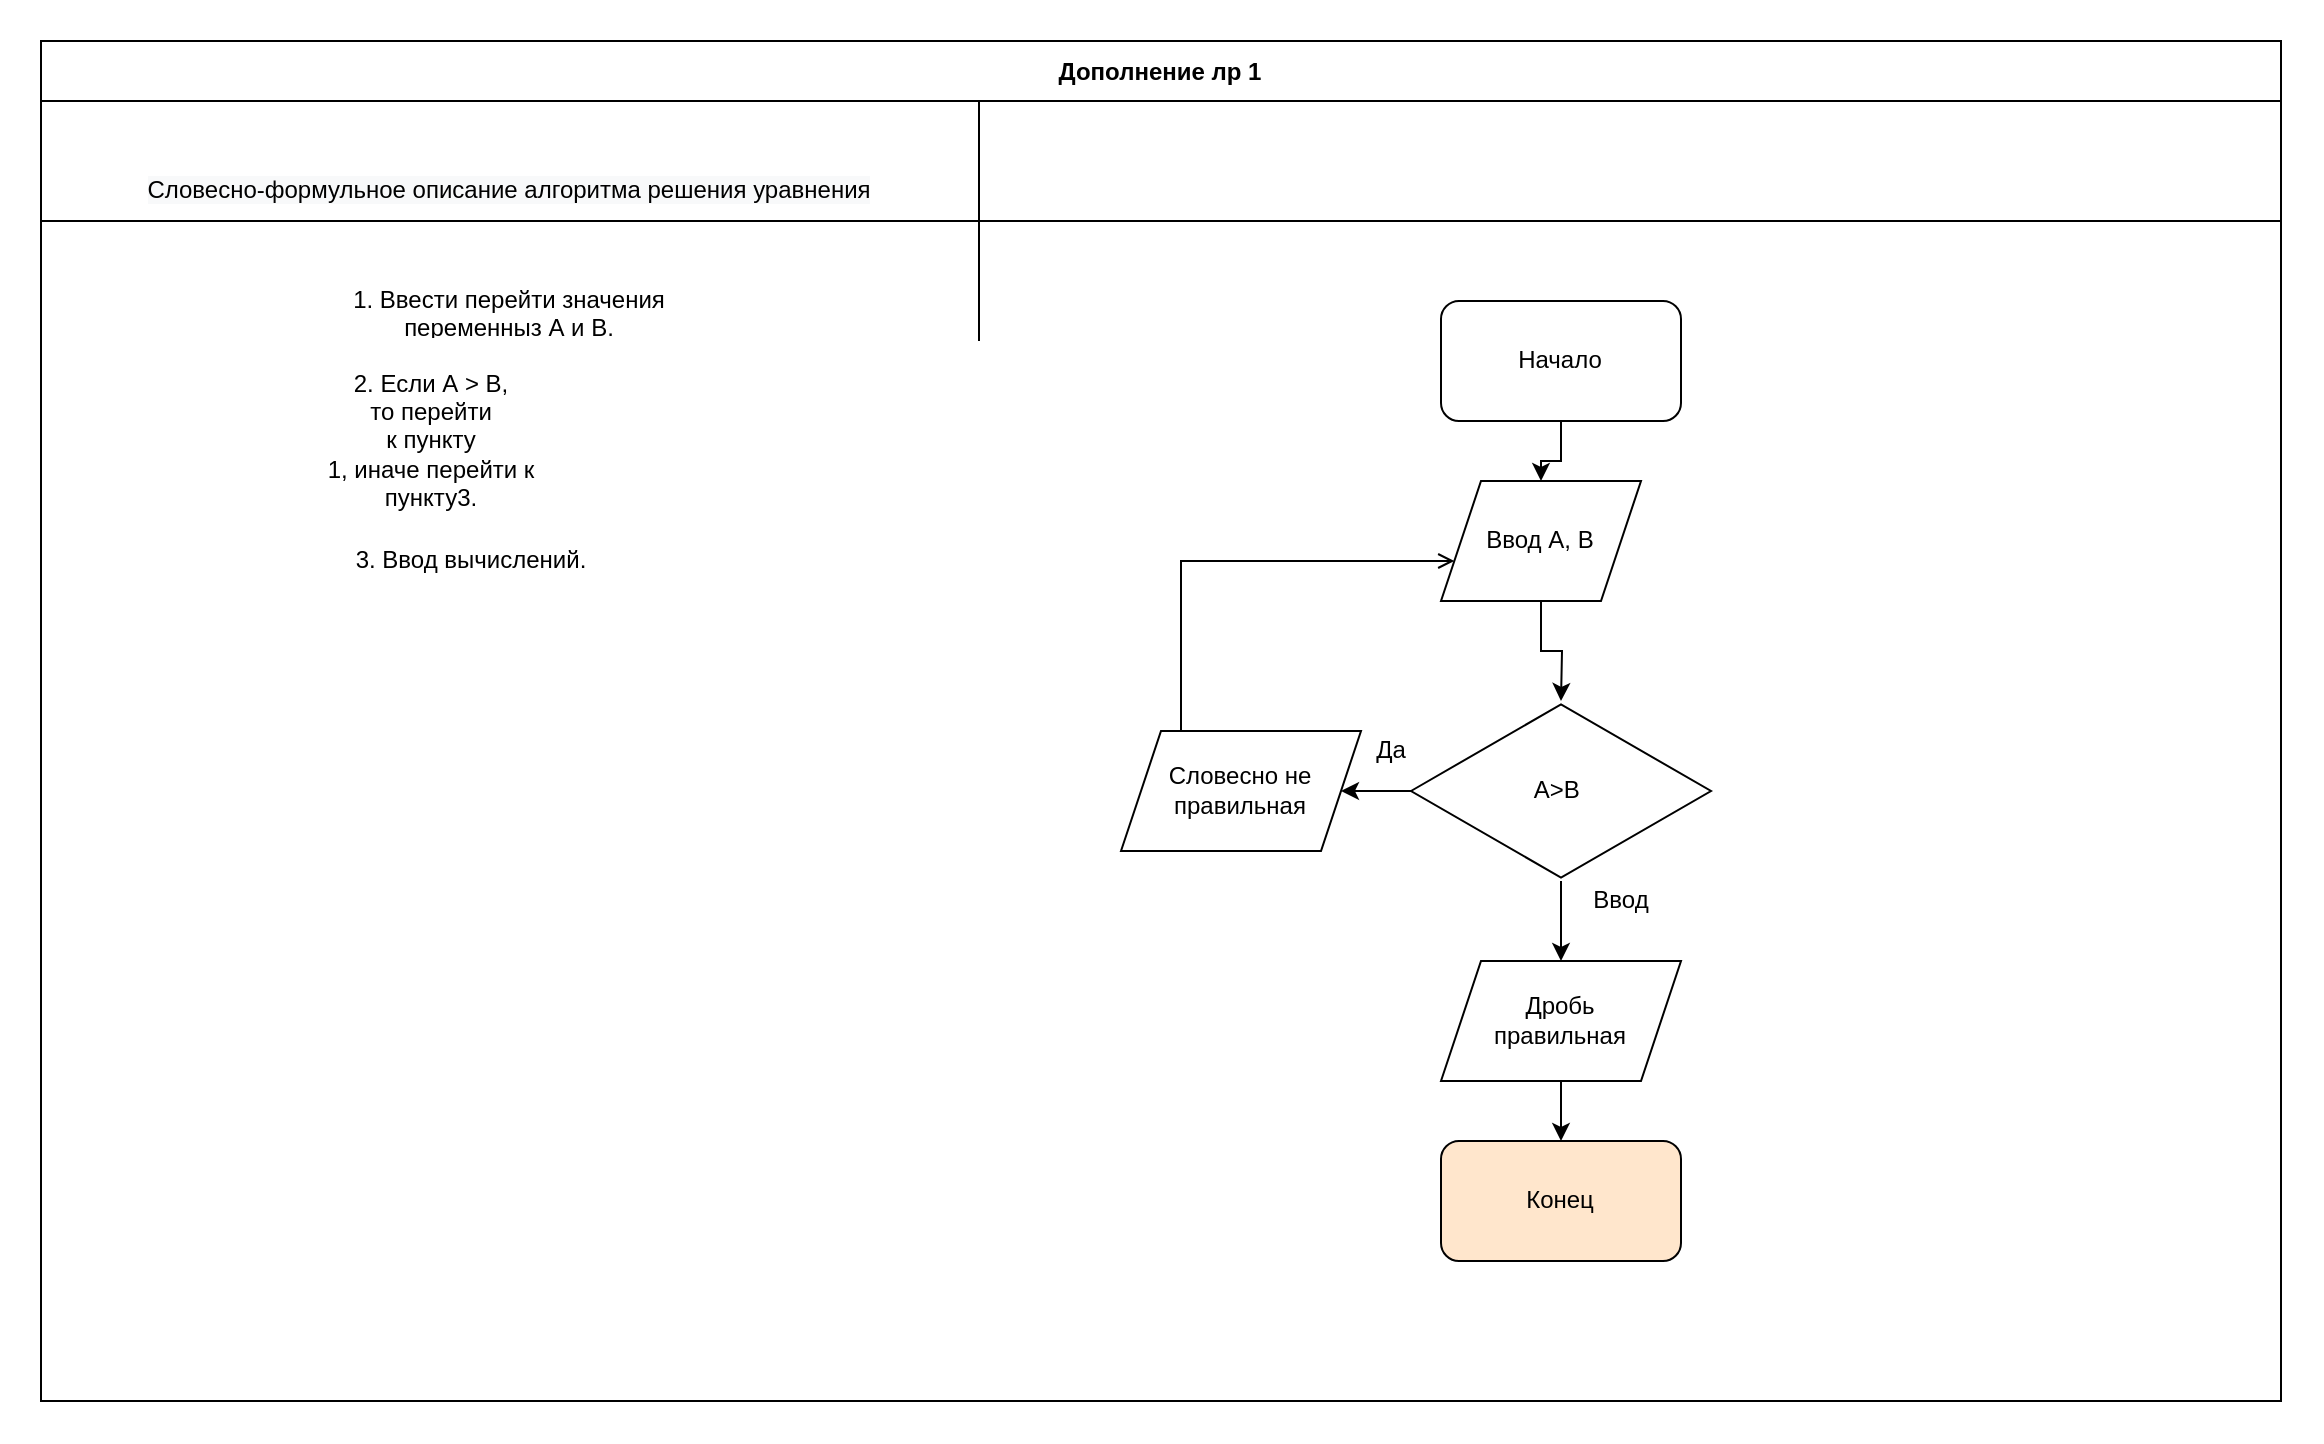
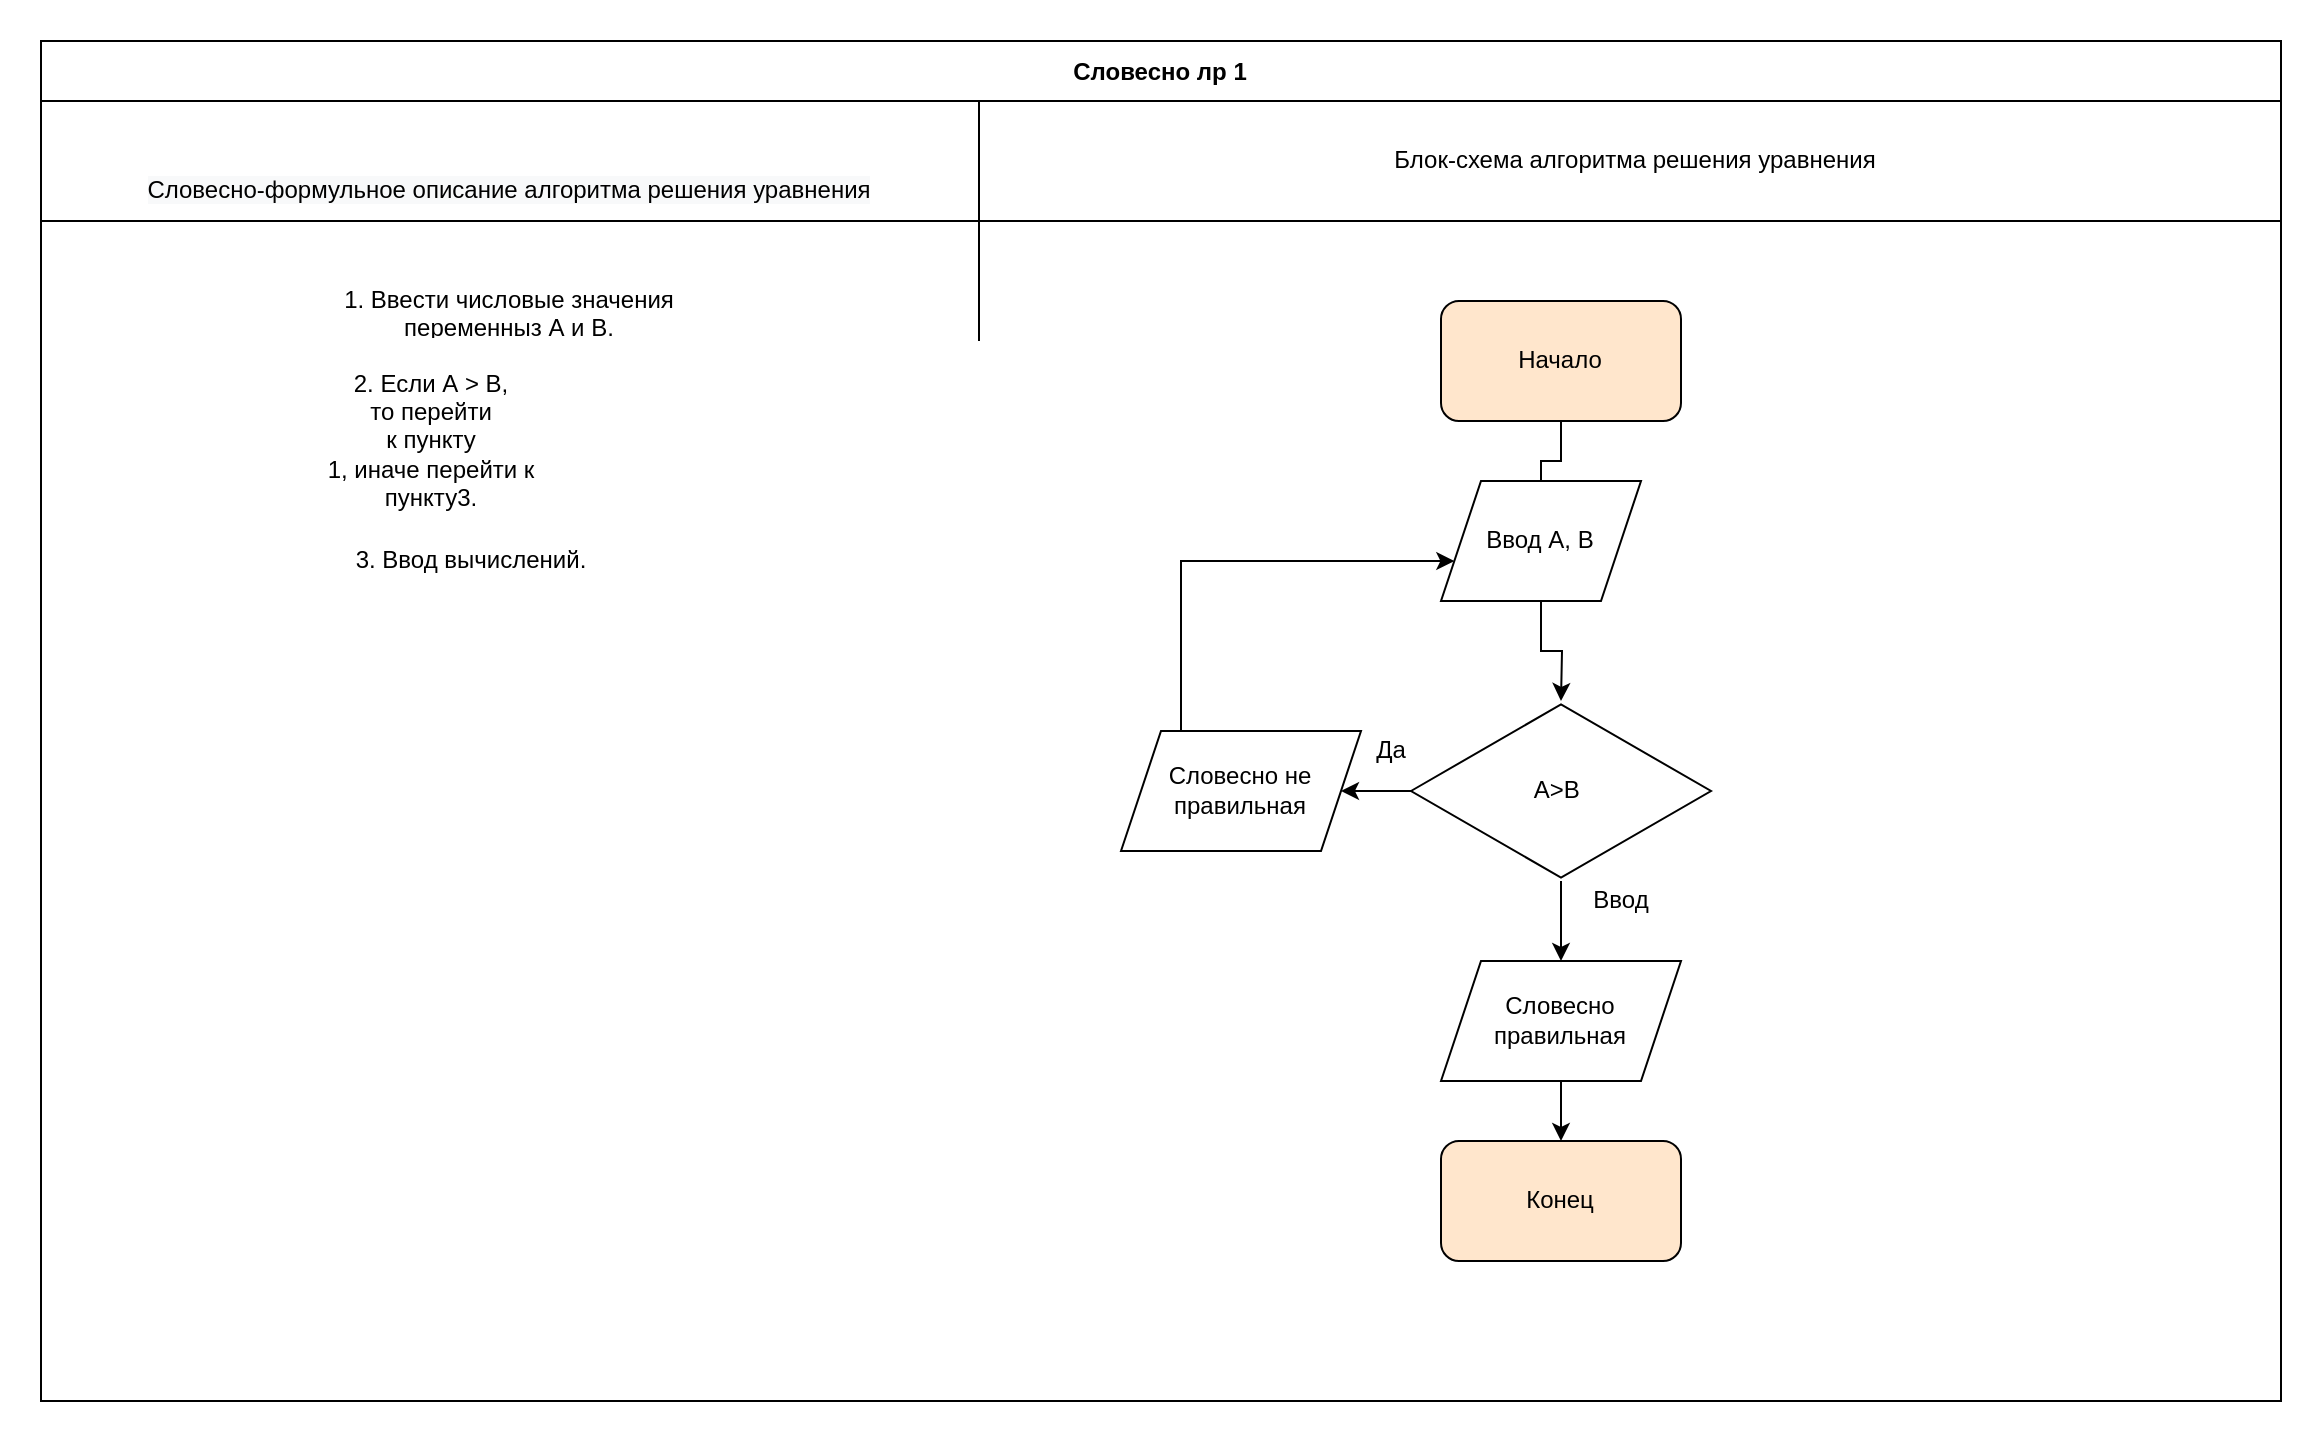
(1160, 72) -> (1160, 72)
none -> (1630, 161)
(510, 311) -> (510, 311)
(1561, 361) -> (1561, 361)
(1541, 466) -> (1541, 471)
(1442, 561) -> (1439, 561)
(1561, 1021) -> (1561, 1021)
